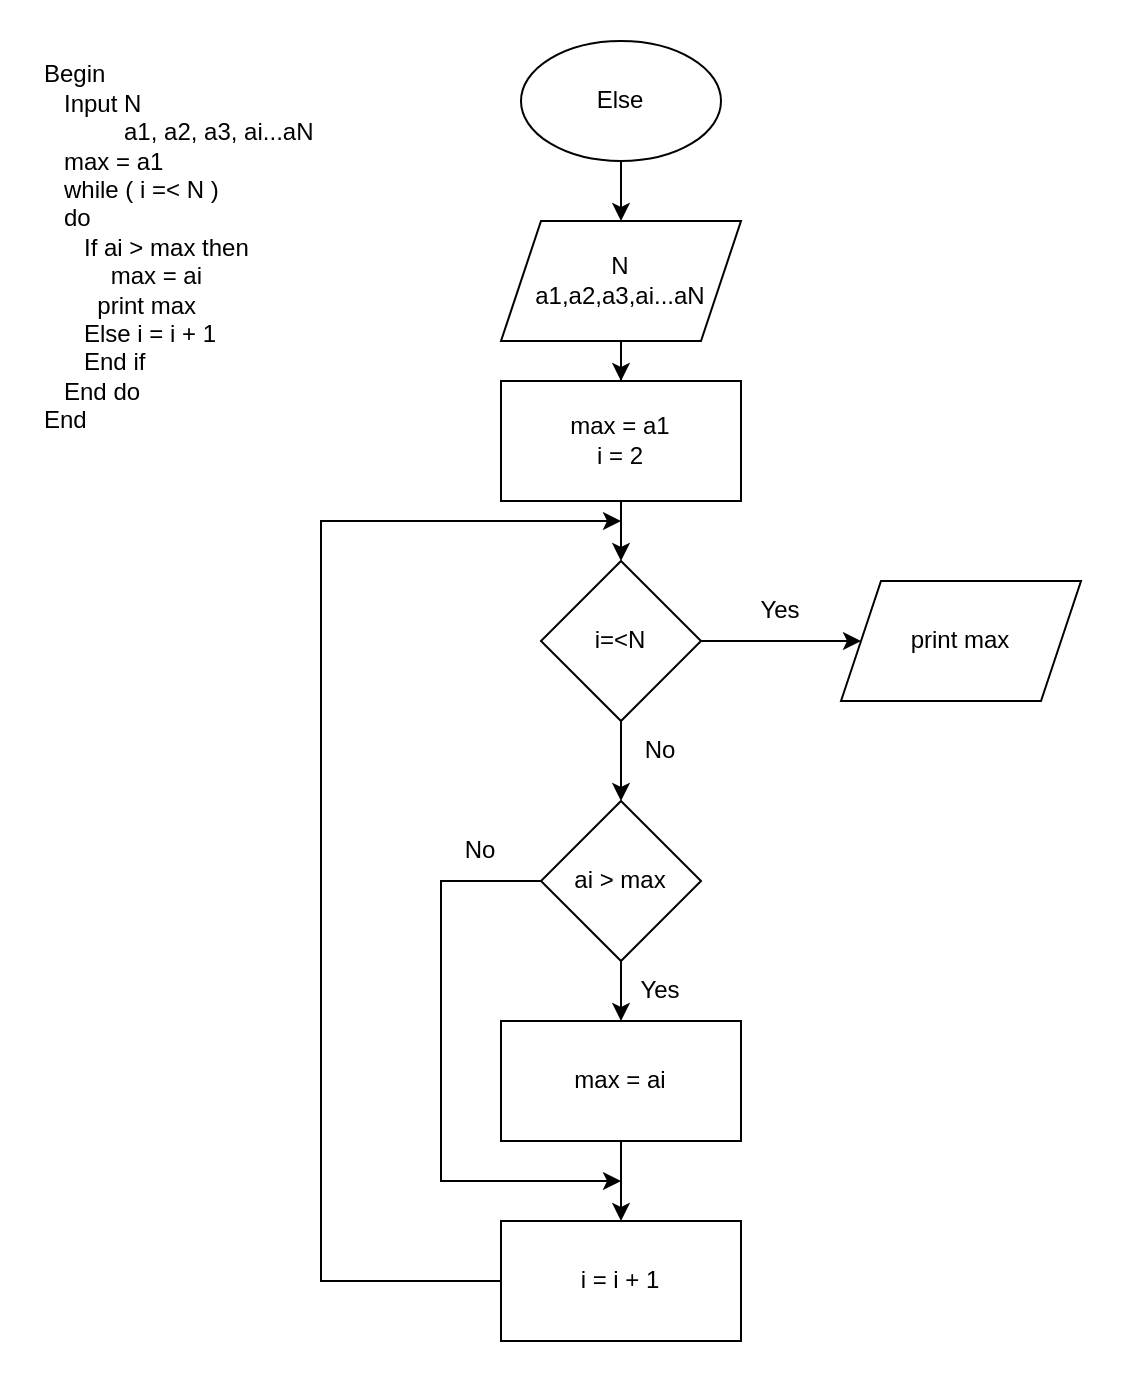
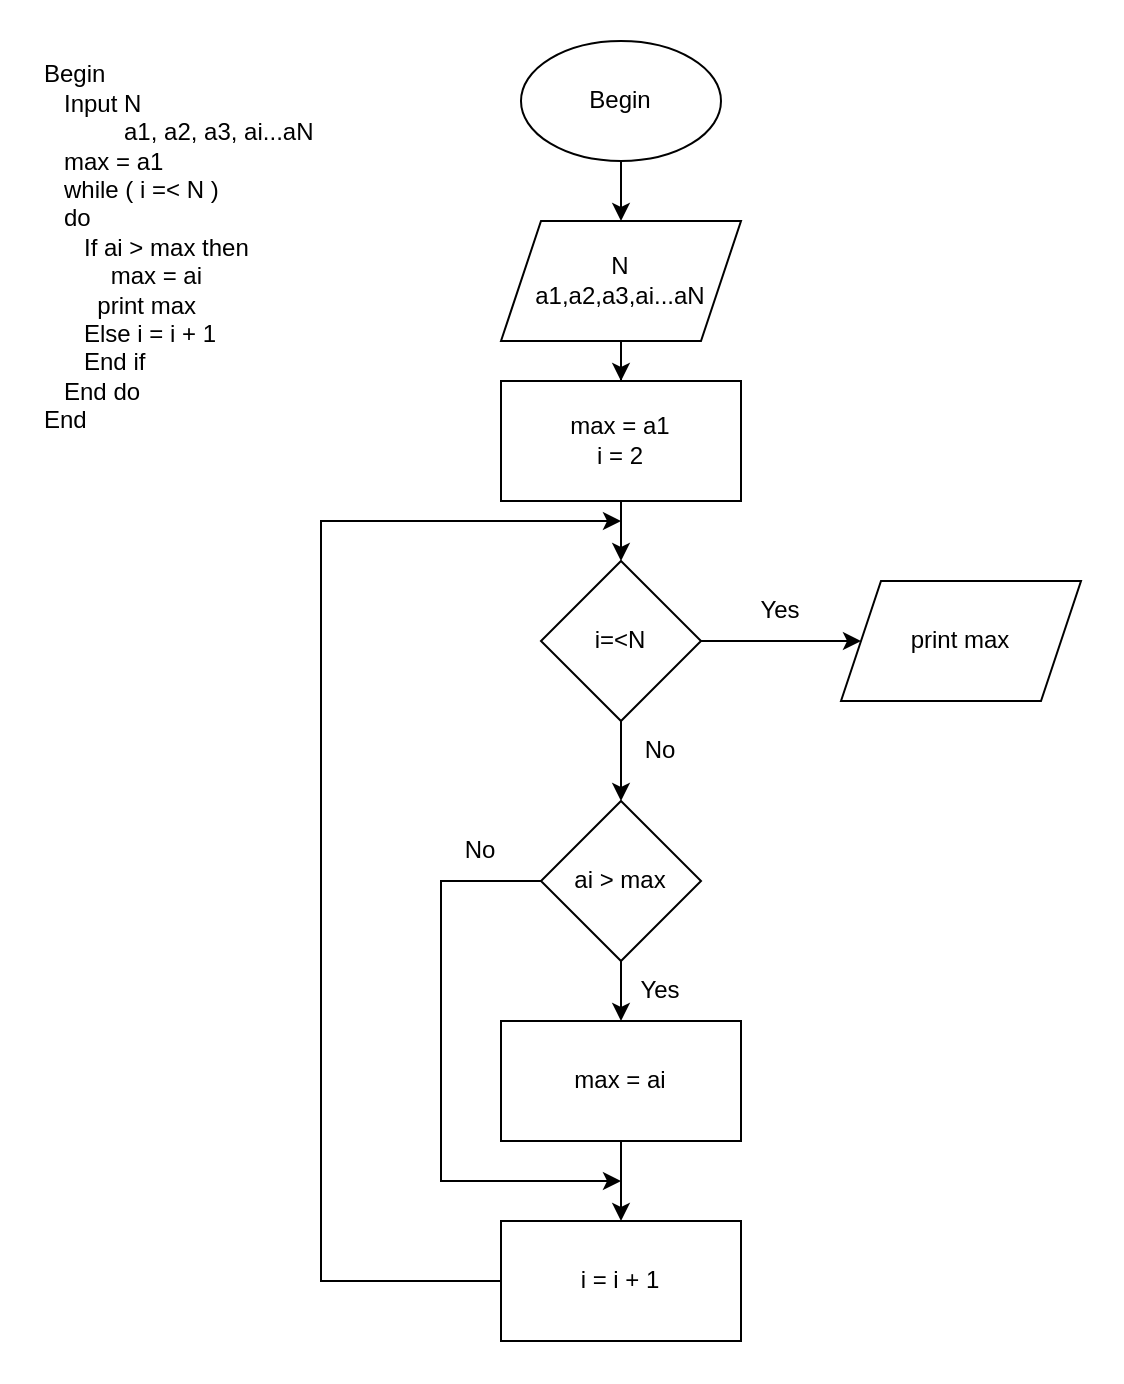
(621, 101) -> (621, 101)
